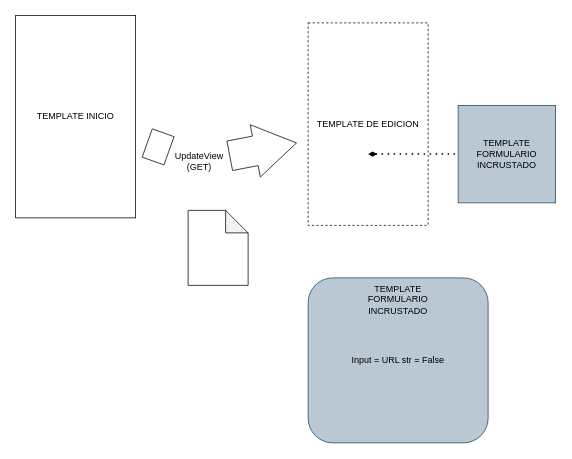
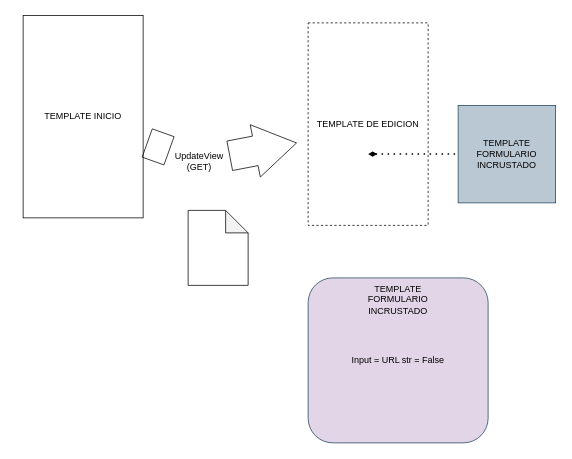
(75, 117) -> (83, 117)
(398, 360) -> (398, 360)
